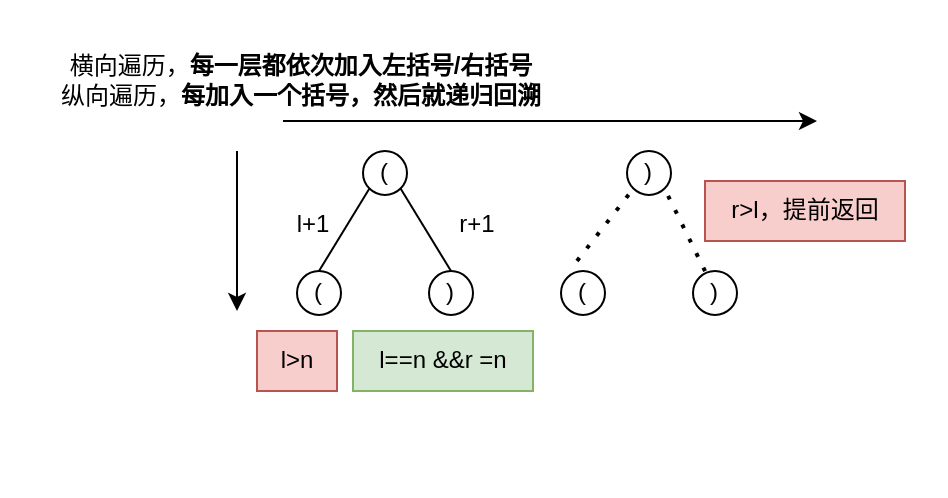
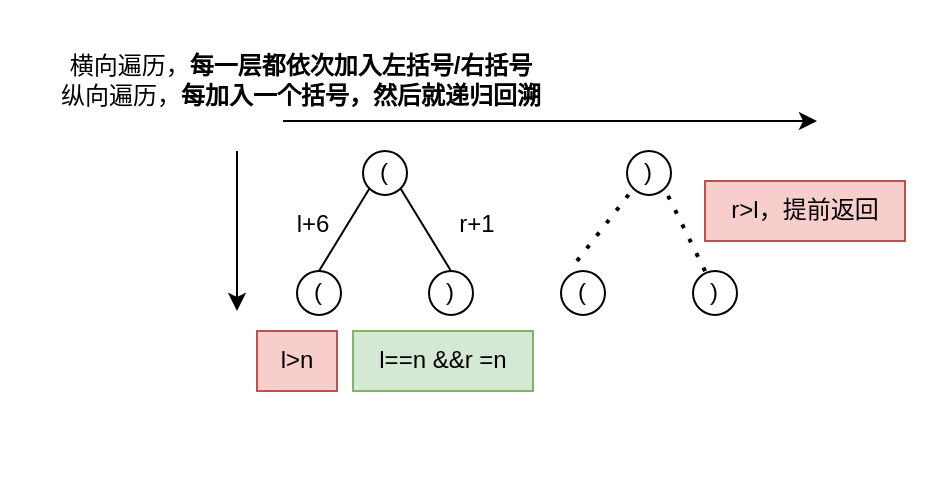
(314, 225) -> (314, 225)
